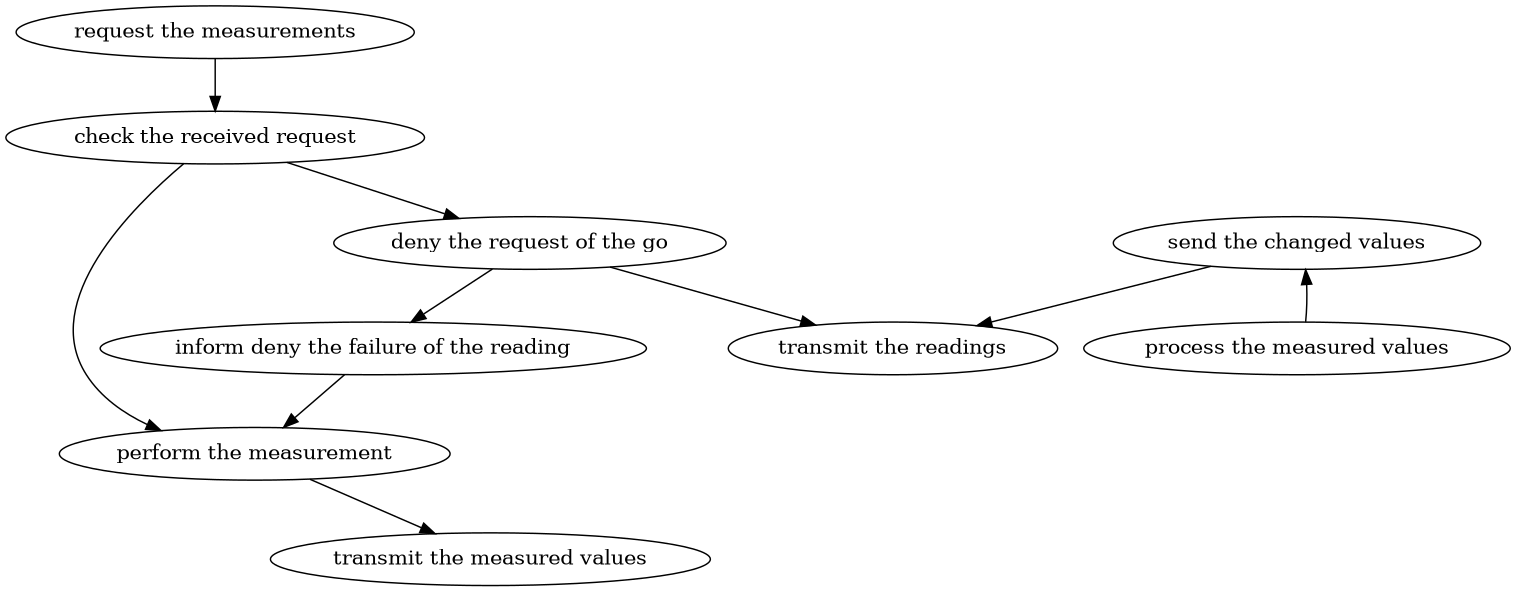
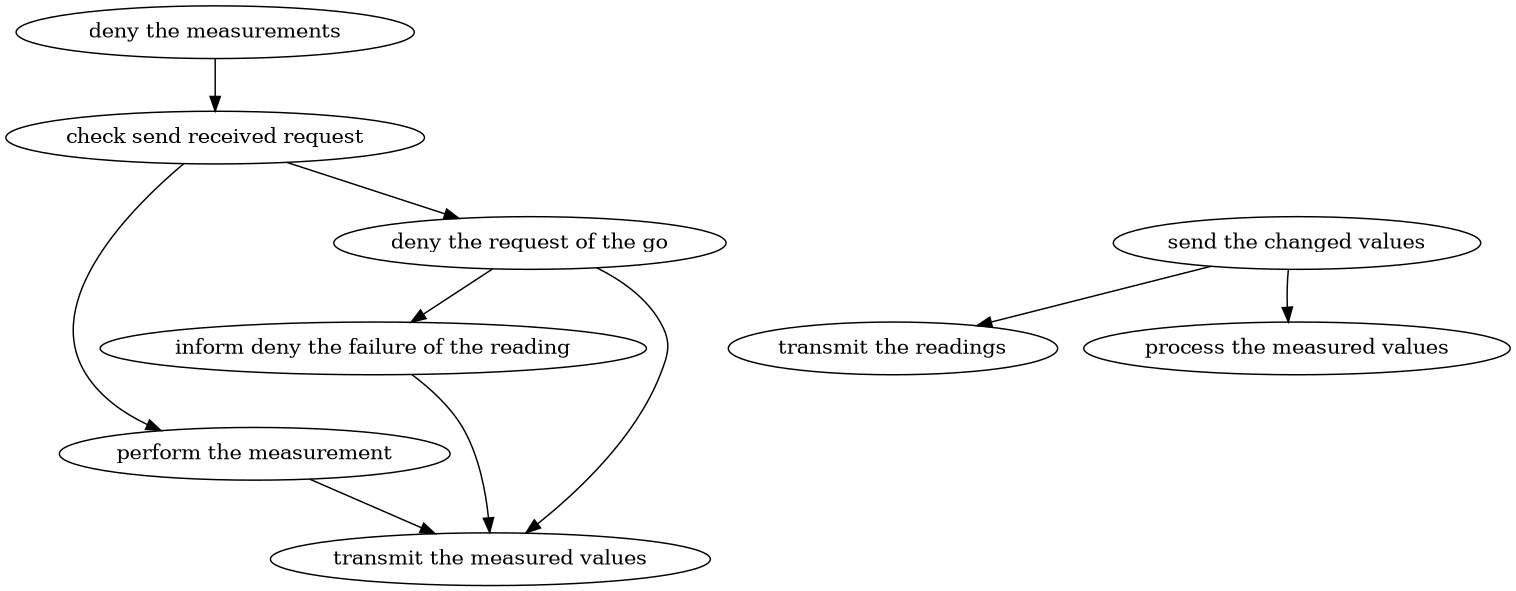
(215, 32) -> (215, 32)
(215, 138) -> (215, 138)
(706, 294) -> (648, 400)
(1307, 303) -> (1287, 289)
(320, 396) -> (467, 437)
